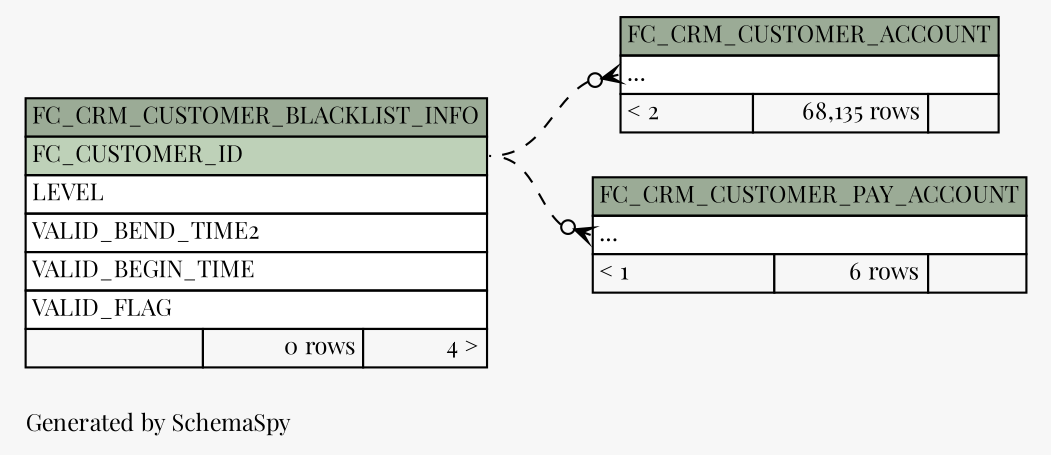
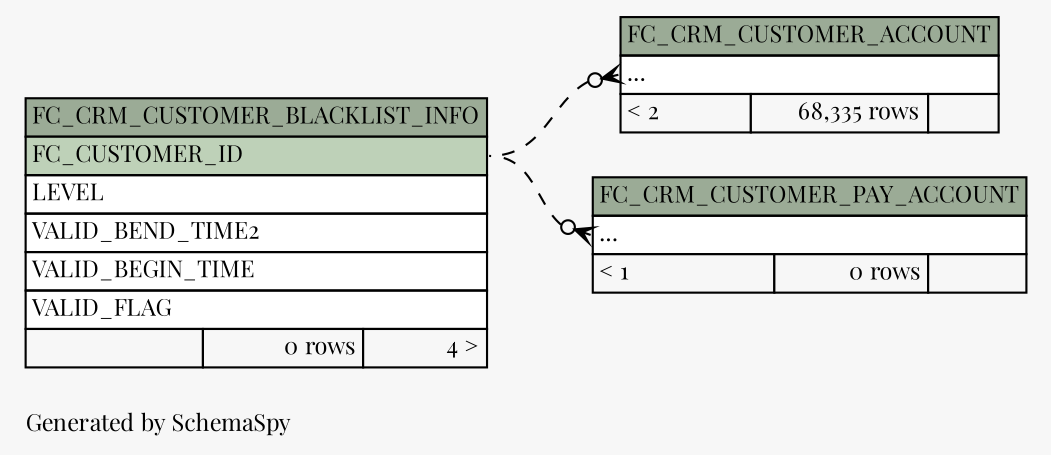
(862, 112) -> (860, 112)
(885, 272) -> (885, 272)
